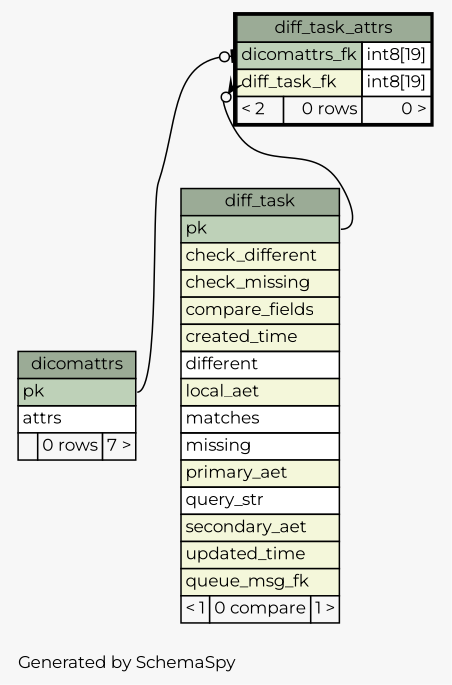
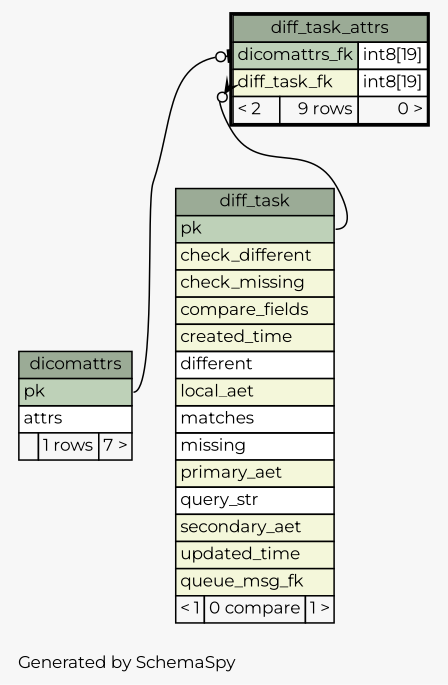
(330, 109) -> (326, 109)
(70, 446) -> (69, 446)
